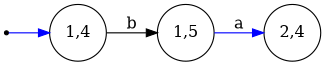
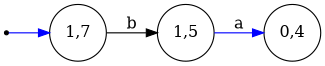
(78, 33) -> (78, 33)
(292, 33) -> (292, 33)
